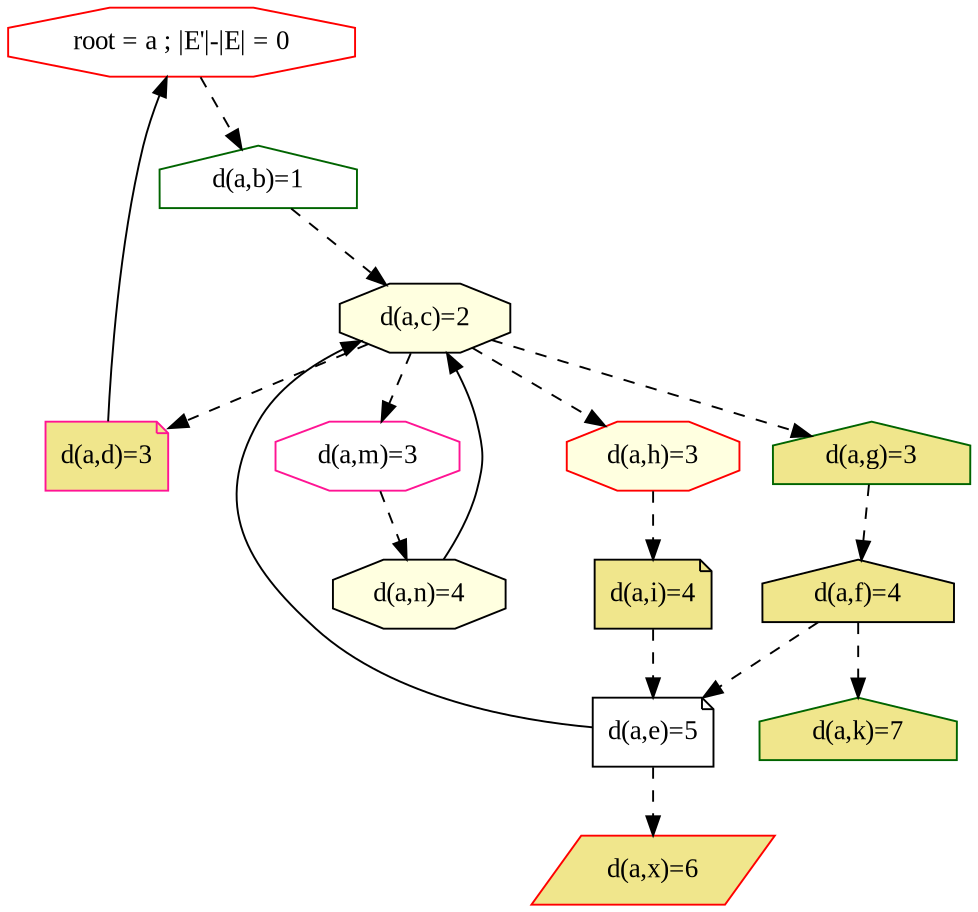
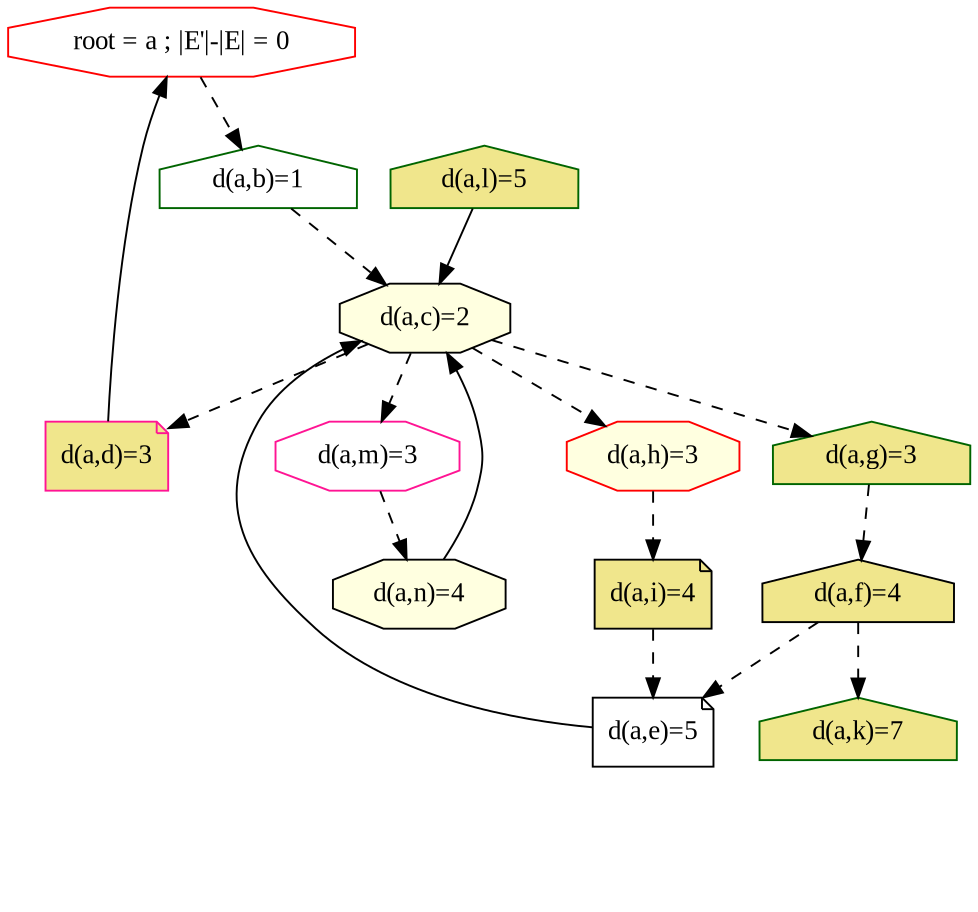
none -> (484, 180)
(653, 870) -> none
